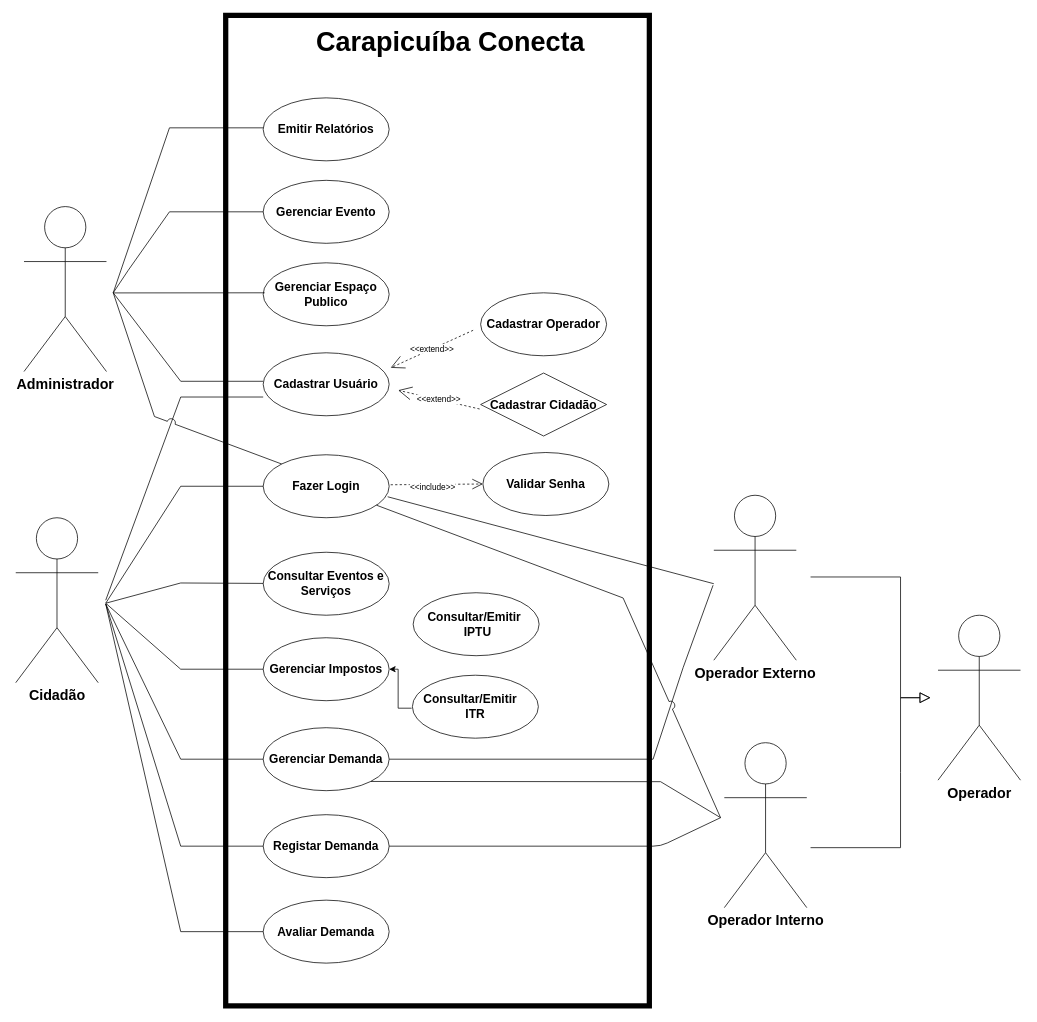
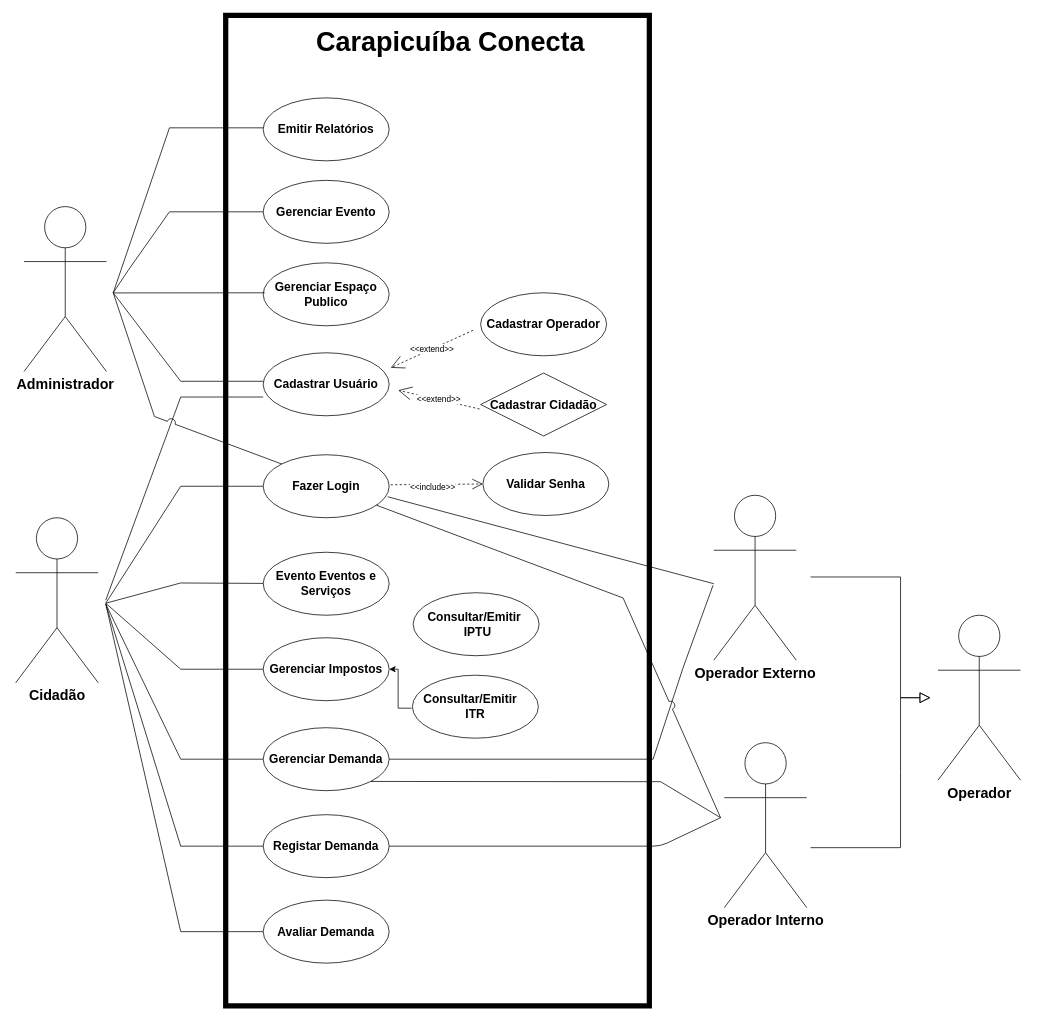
(326, 584) -> (326, 584)
